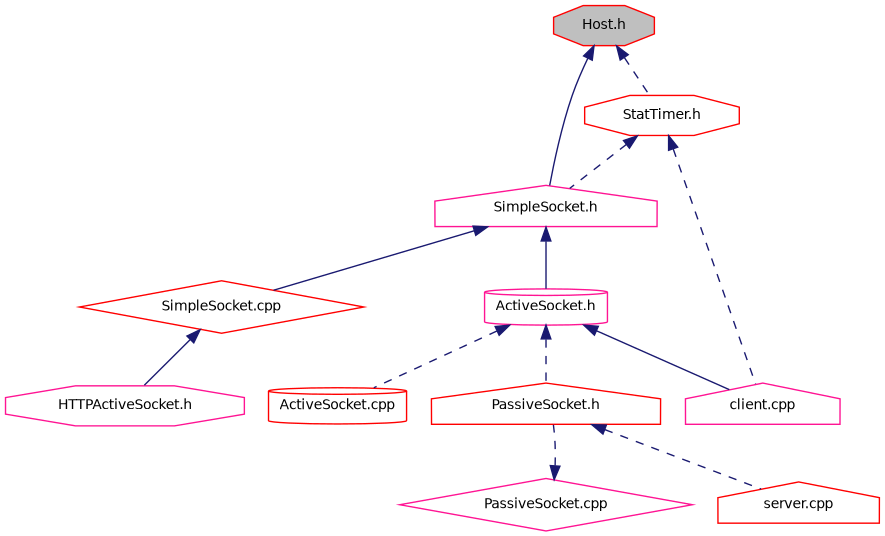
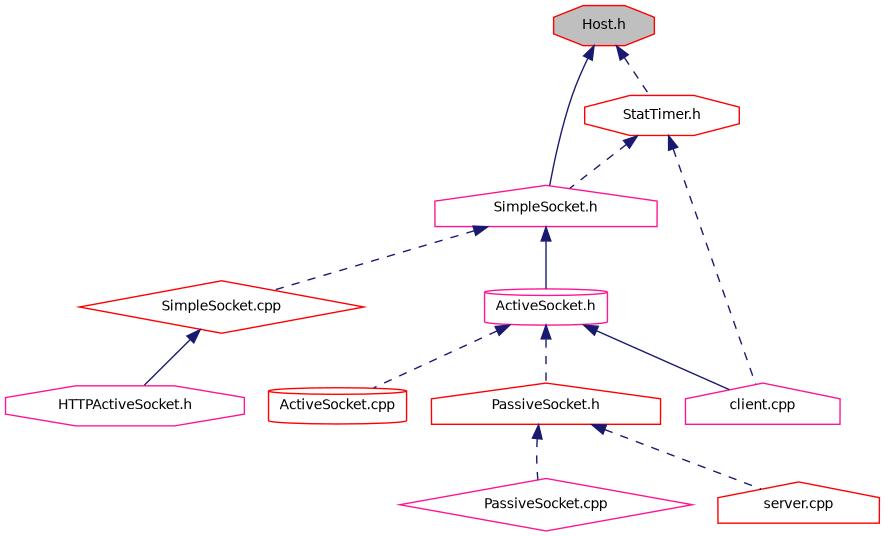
(374, 260) -> (374, 260)
(555, 445) -> (537, 459)
